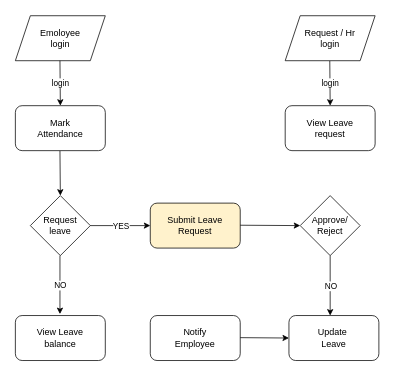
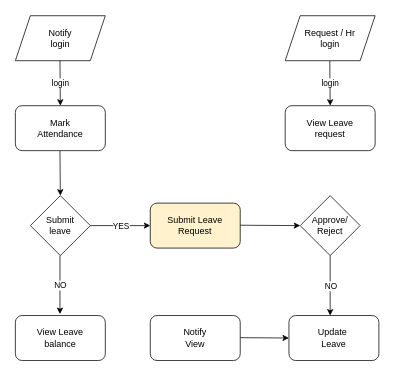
(60, 38) -> (60, 38)
(60, 225) -> (60, 225)
(195, 338) -> (195, 338)
